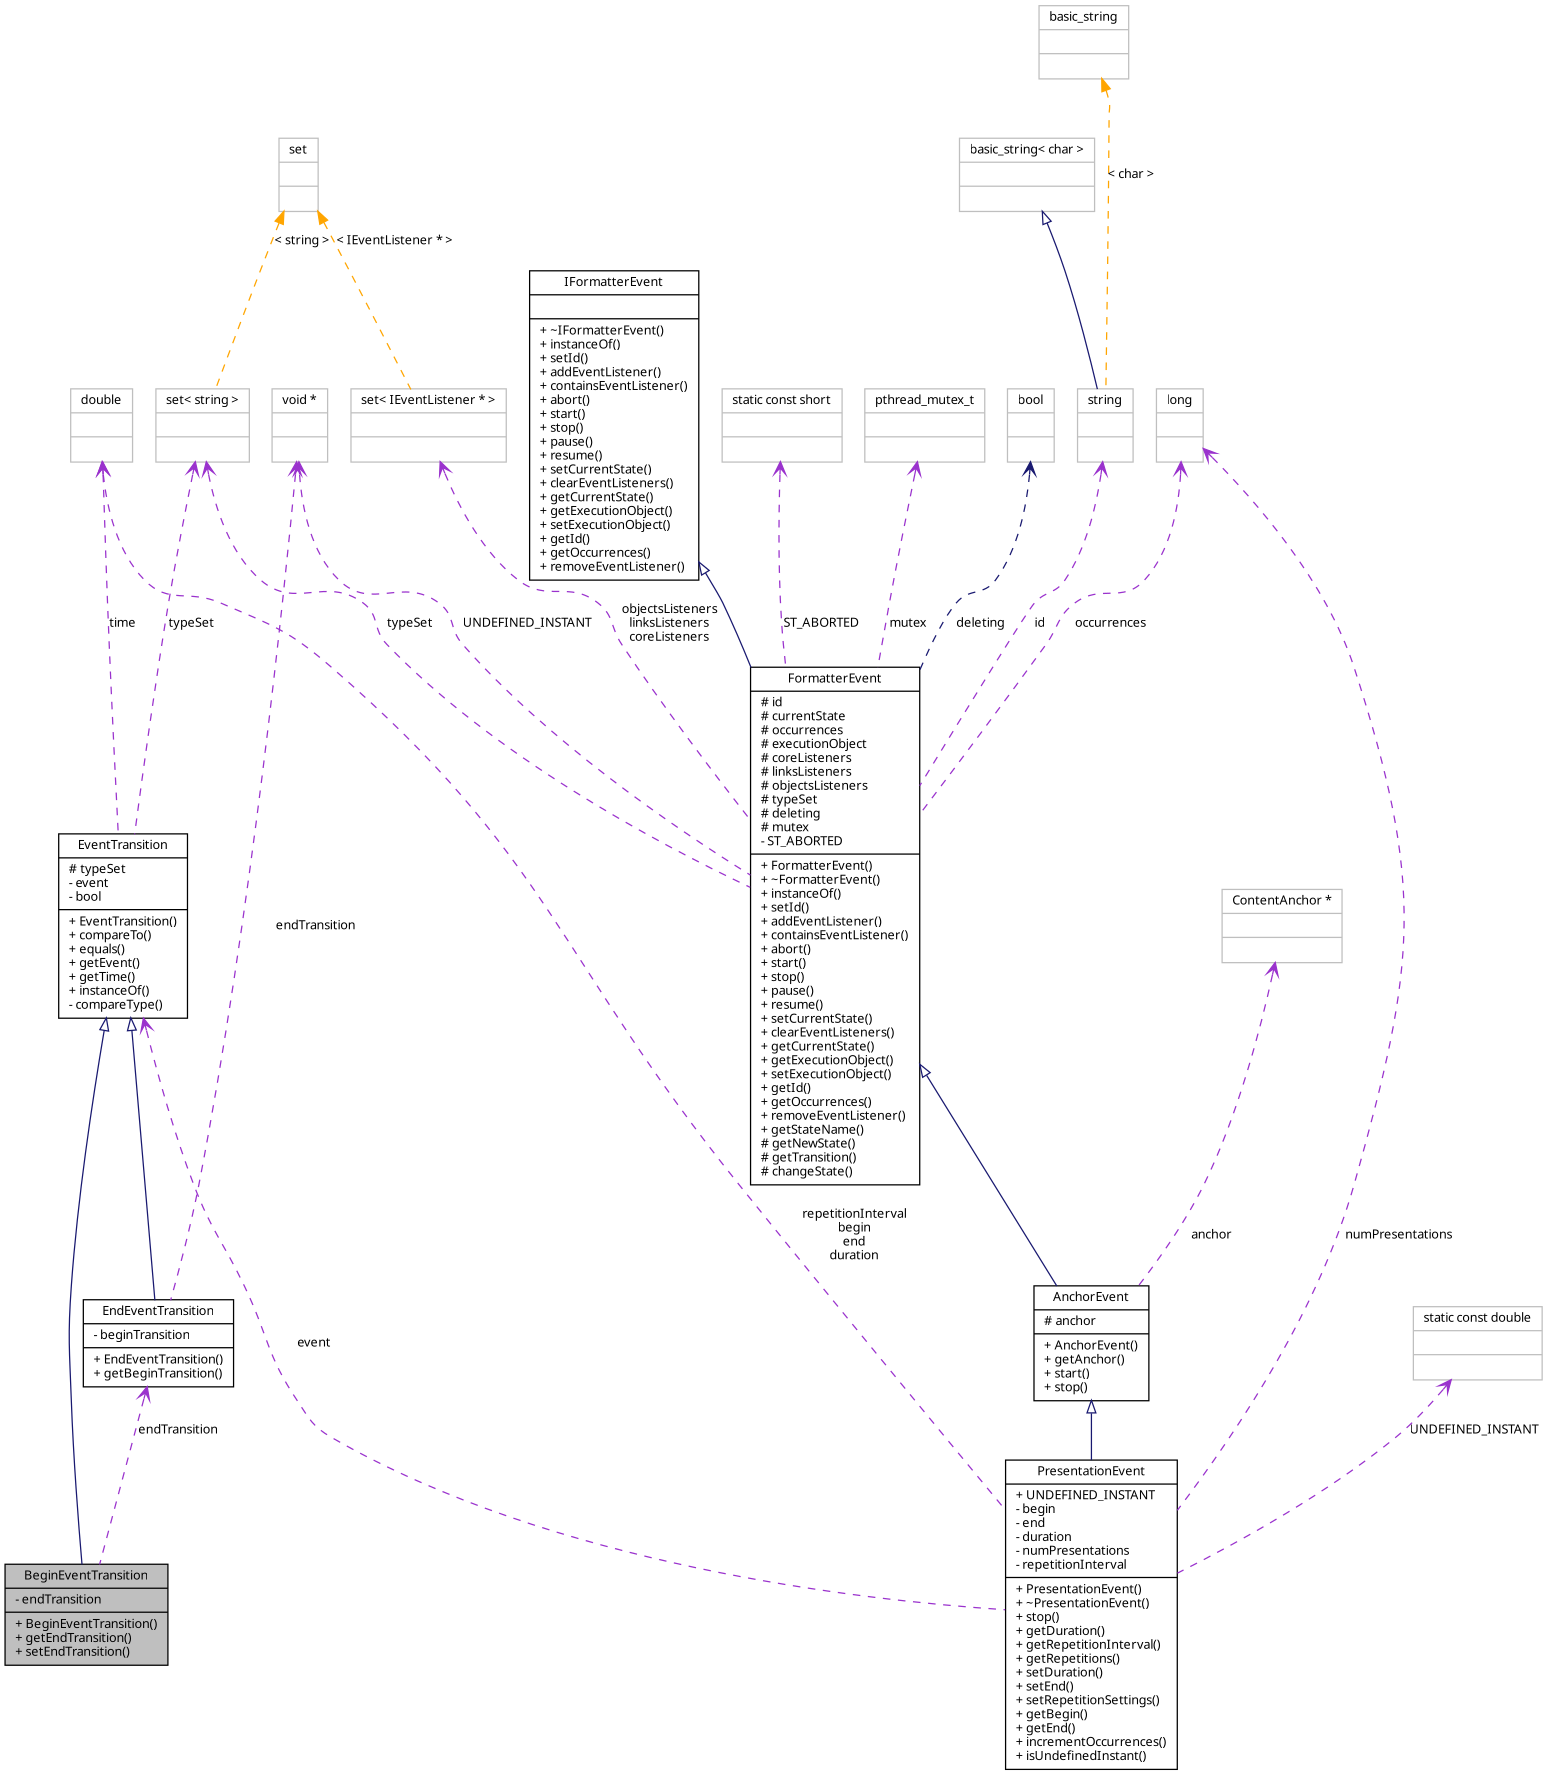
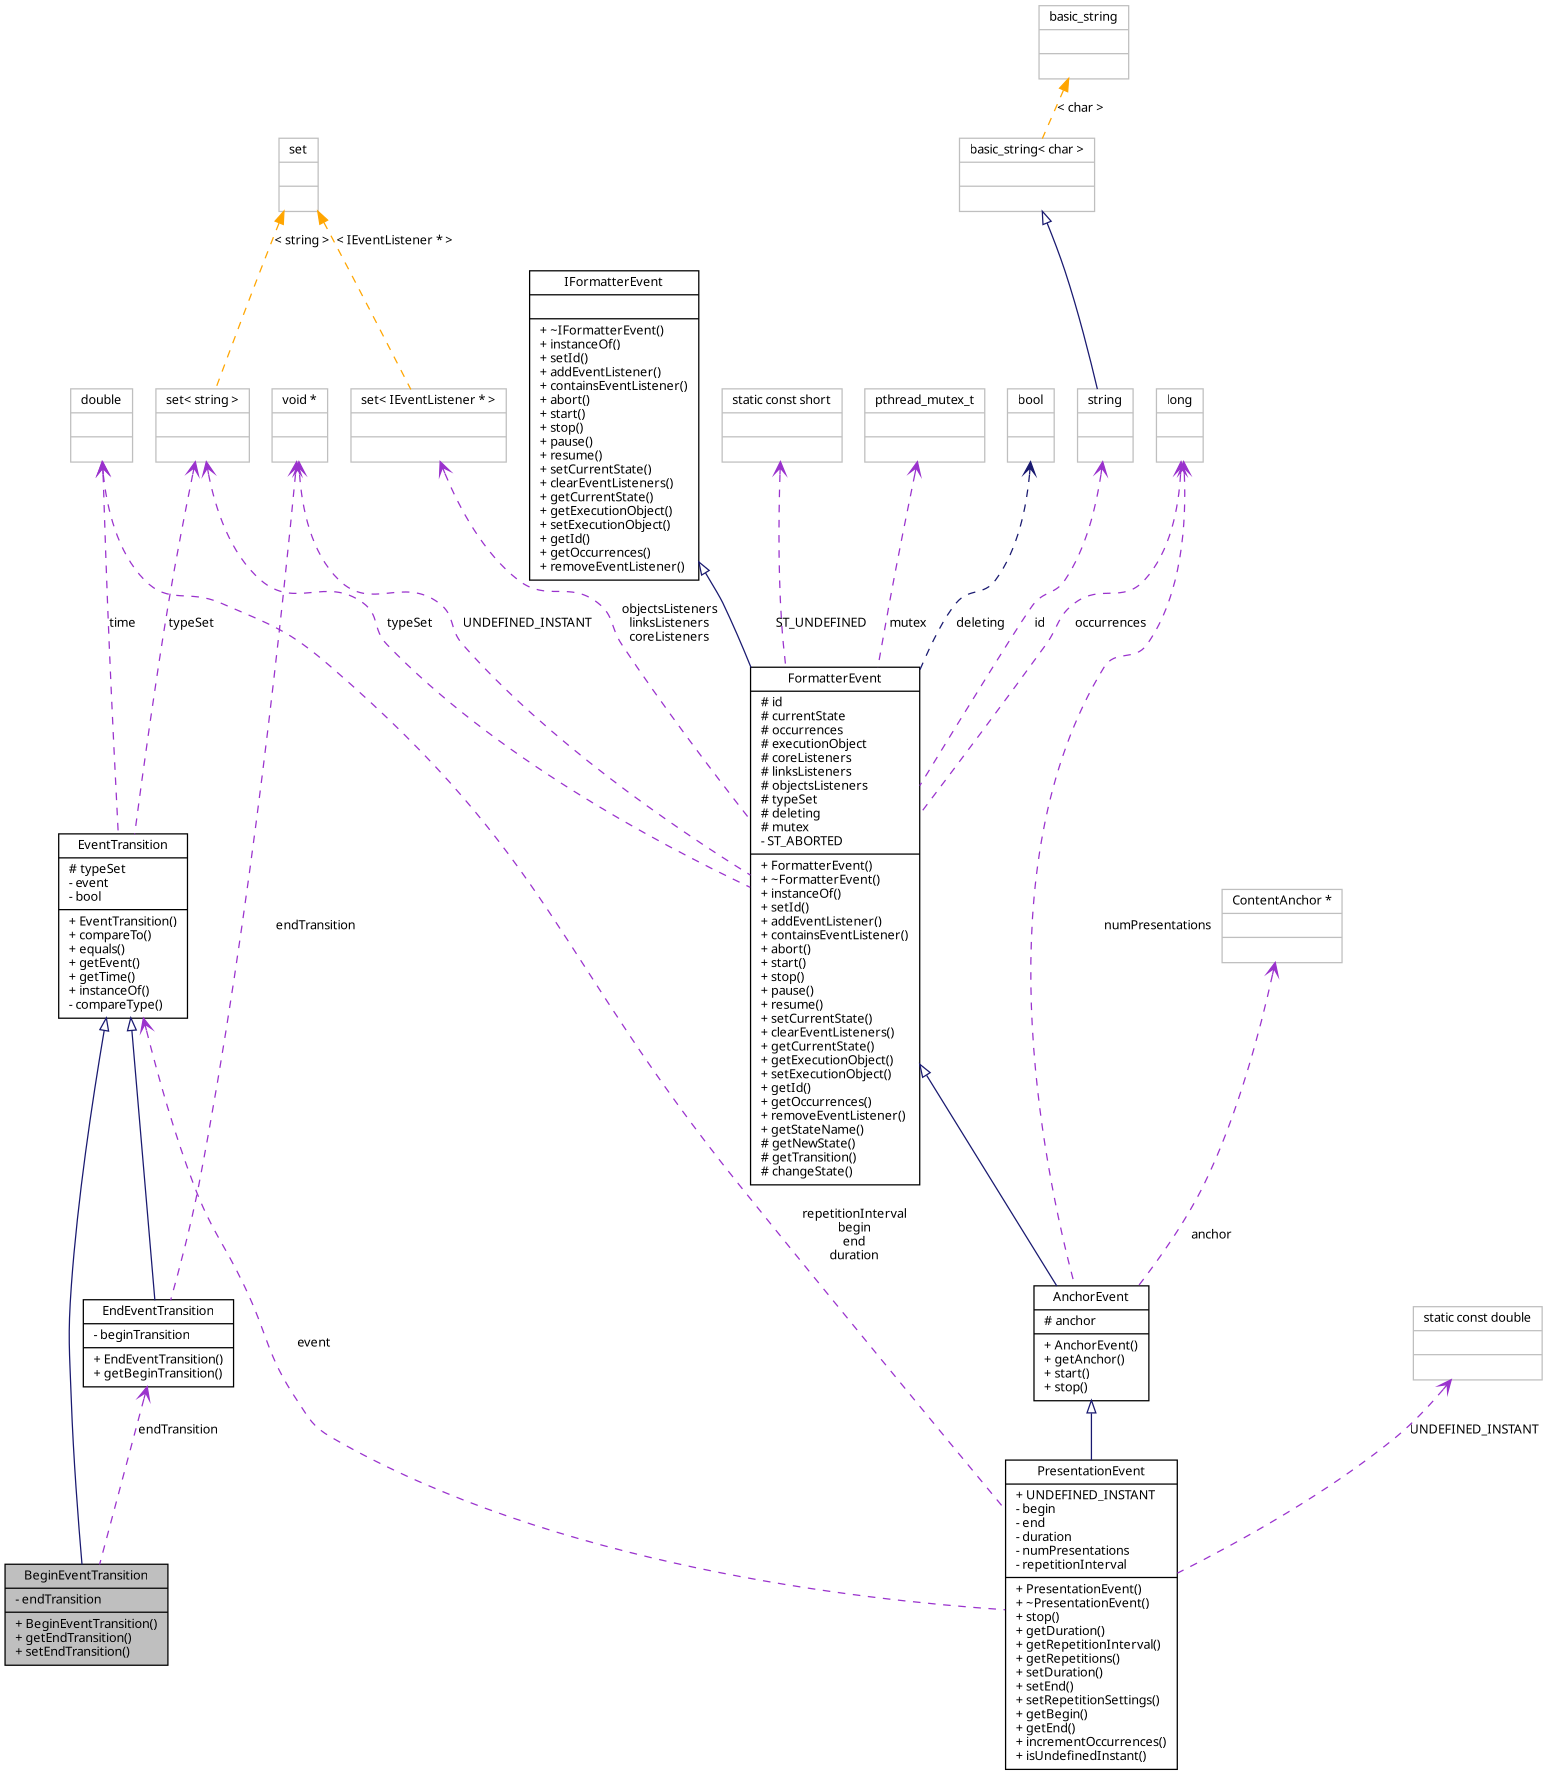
(1108, 239) -> (1053, 114)
(822, 624) -> (822, 624)
(1400, 984) -> (1040, 859)
